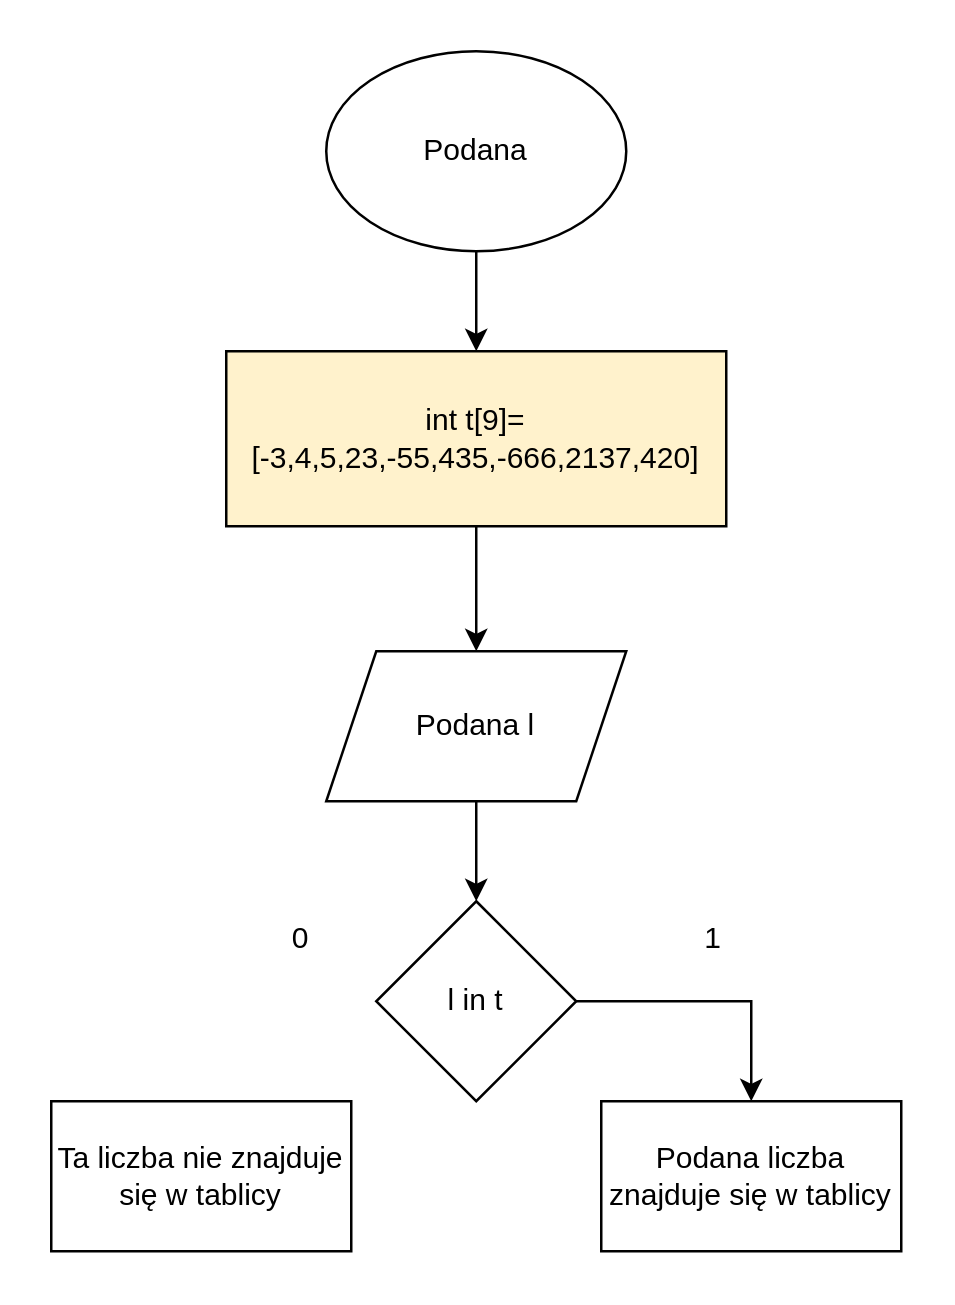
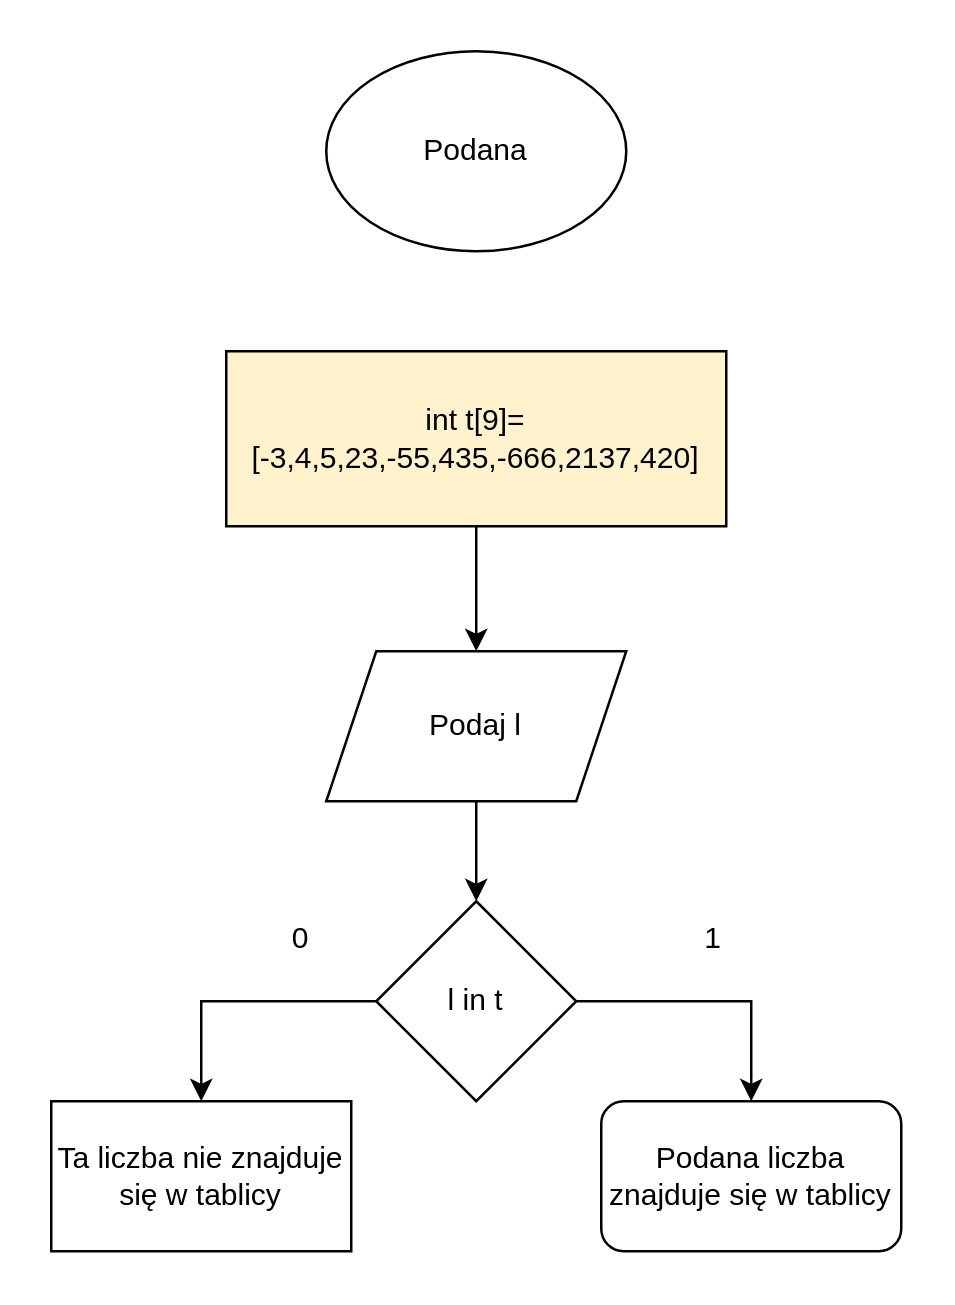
(476, 293) -> none
(476, 726) -> (476, 726)
none -> (247, 1001)
(751, 1176) -> (751, 1176)
